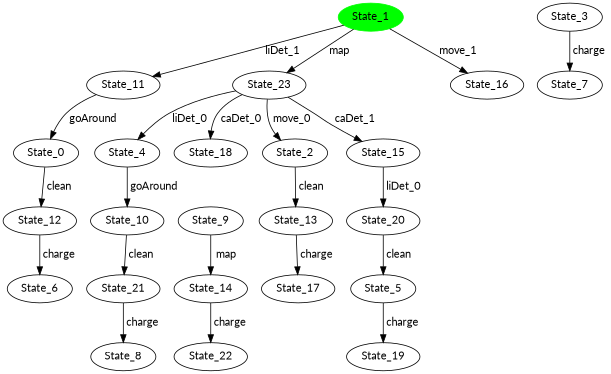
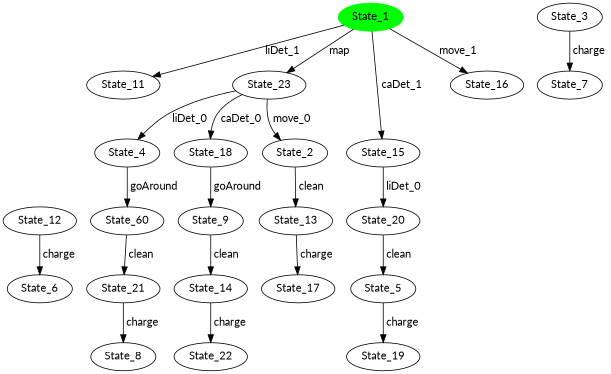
(321, 118) -> (377, 81)
(46, 153) -> none
none -> (211, 183)
(127, 221) -> (127, 221)
(226, 255) -> (226, 255)
